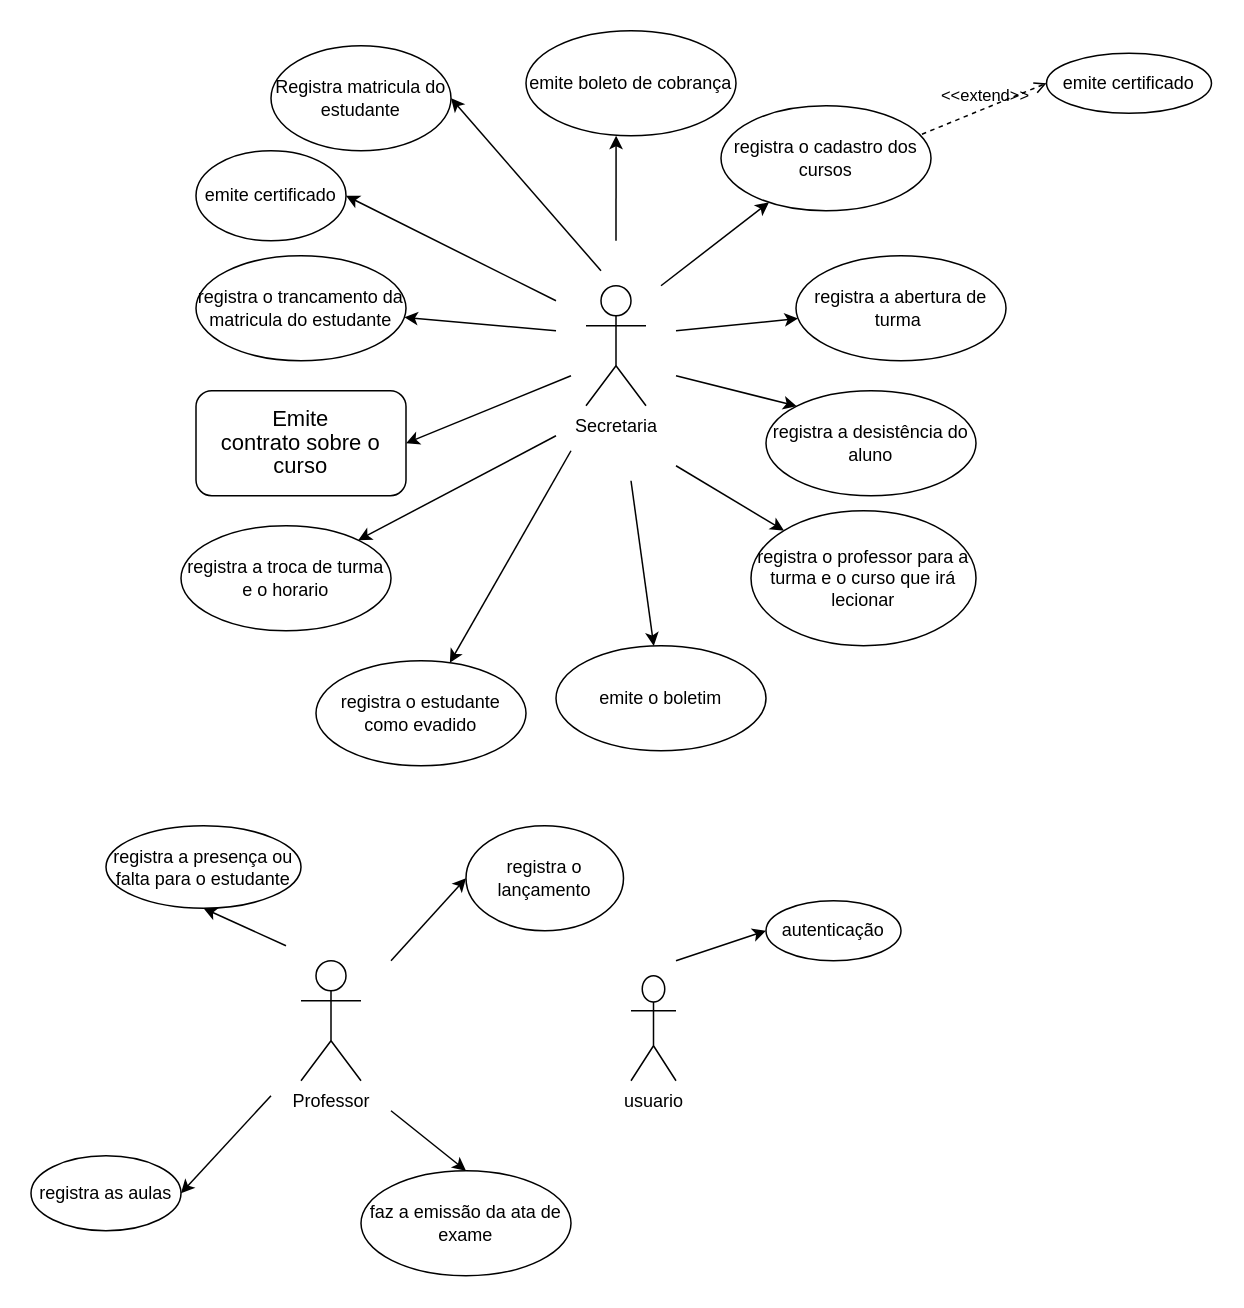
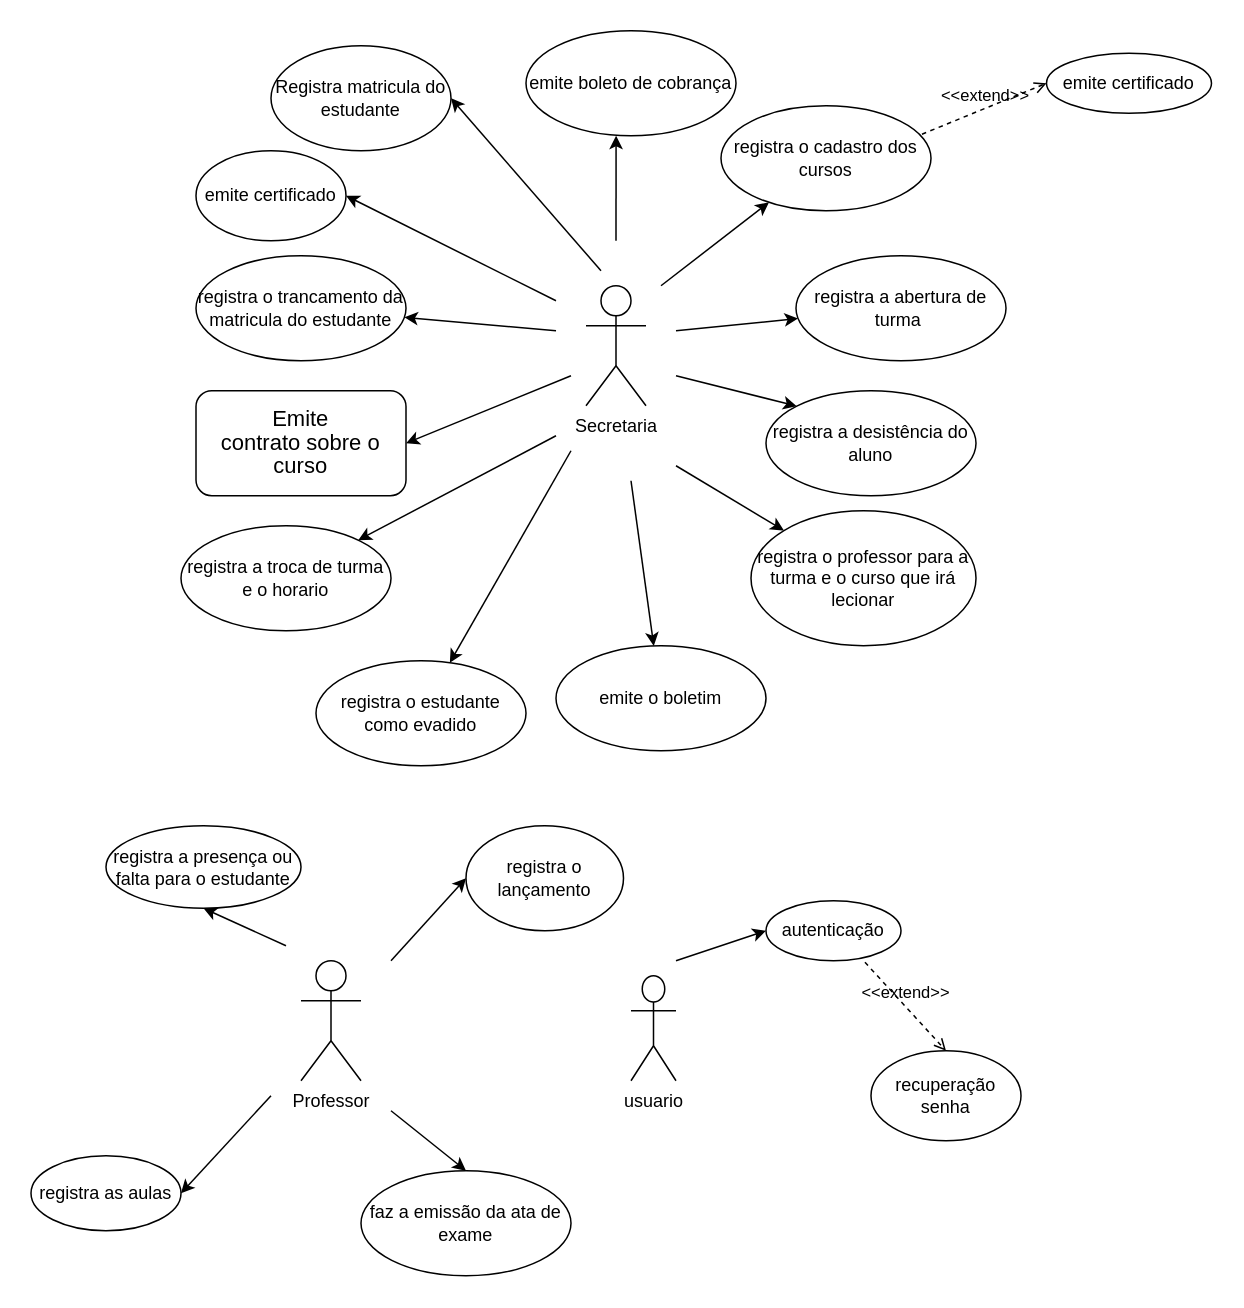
none -> (904, 1005)
none -> (946, 1096)
